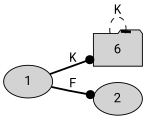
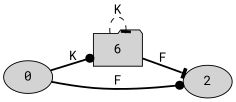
none -> (162, 65)
(28, 82) -> (28, 77)
